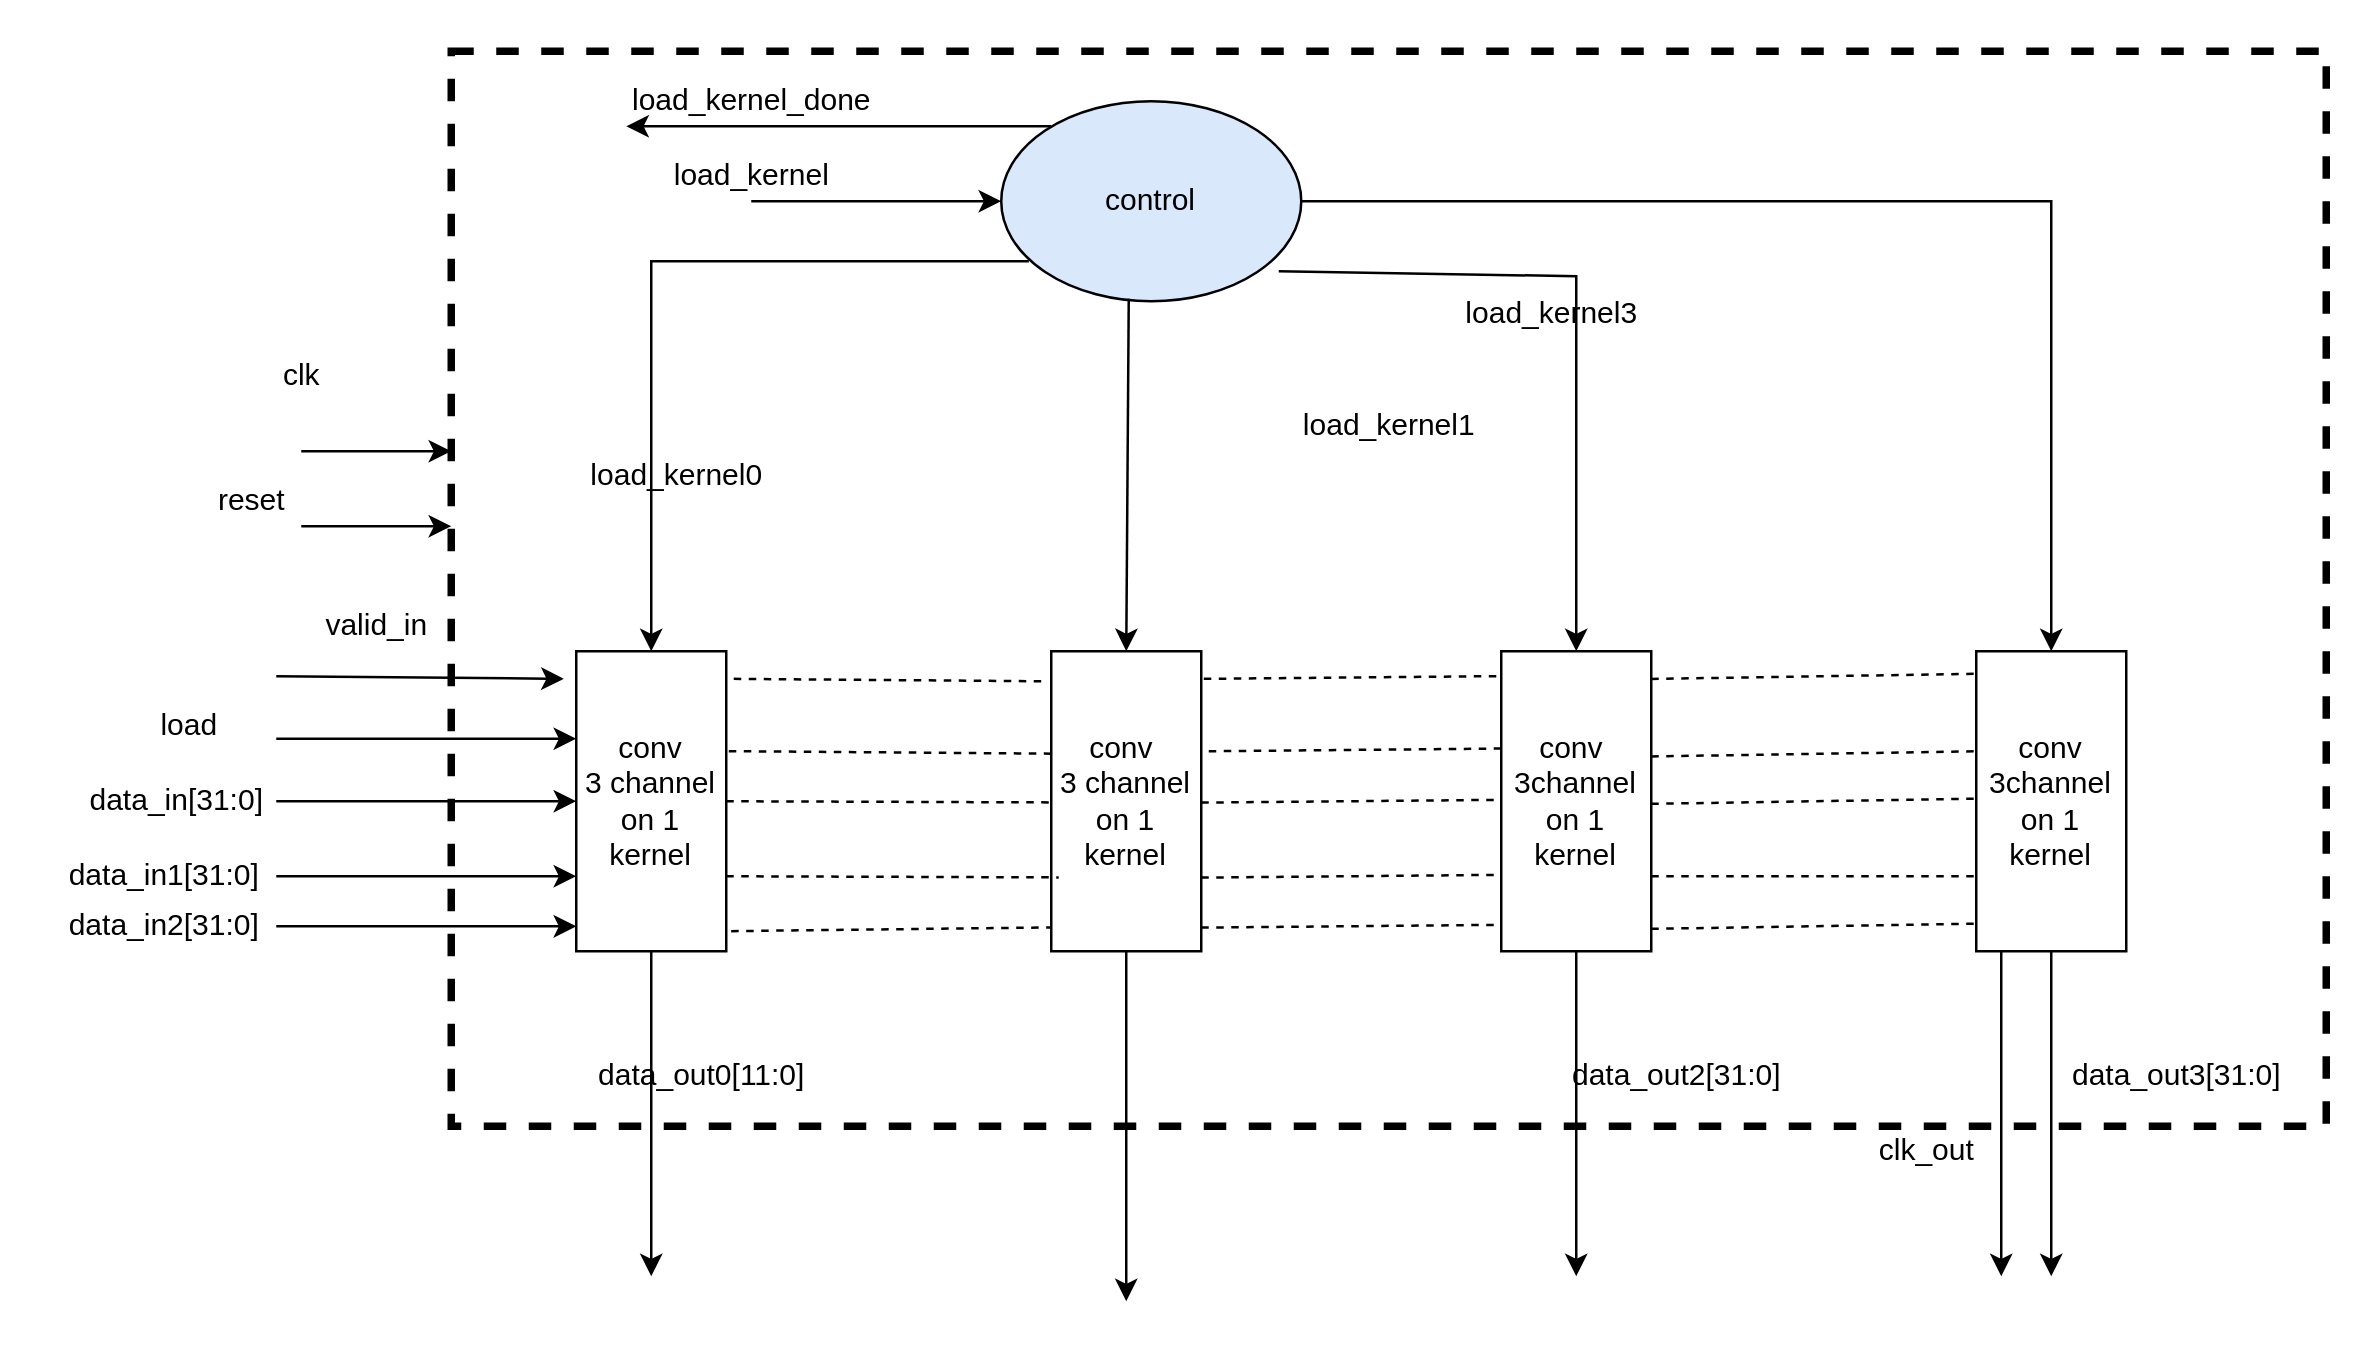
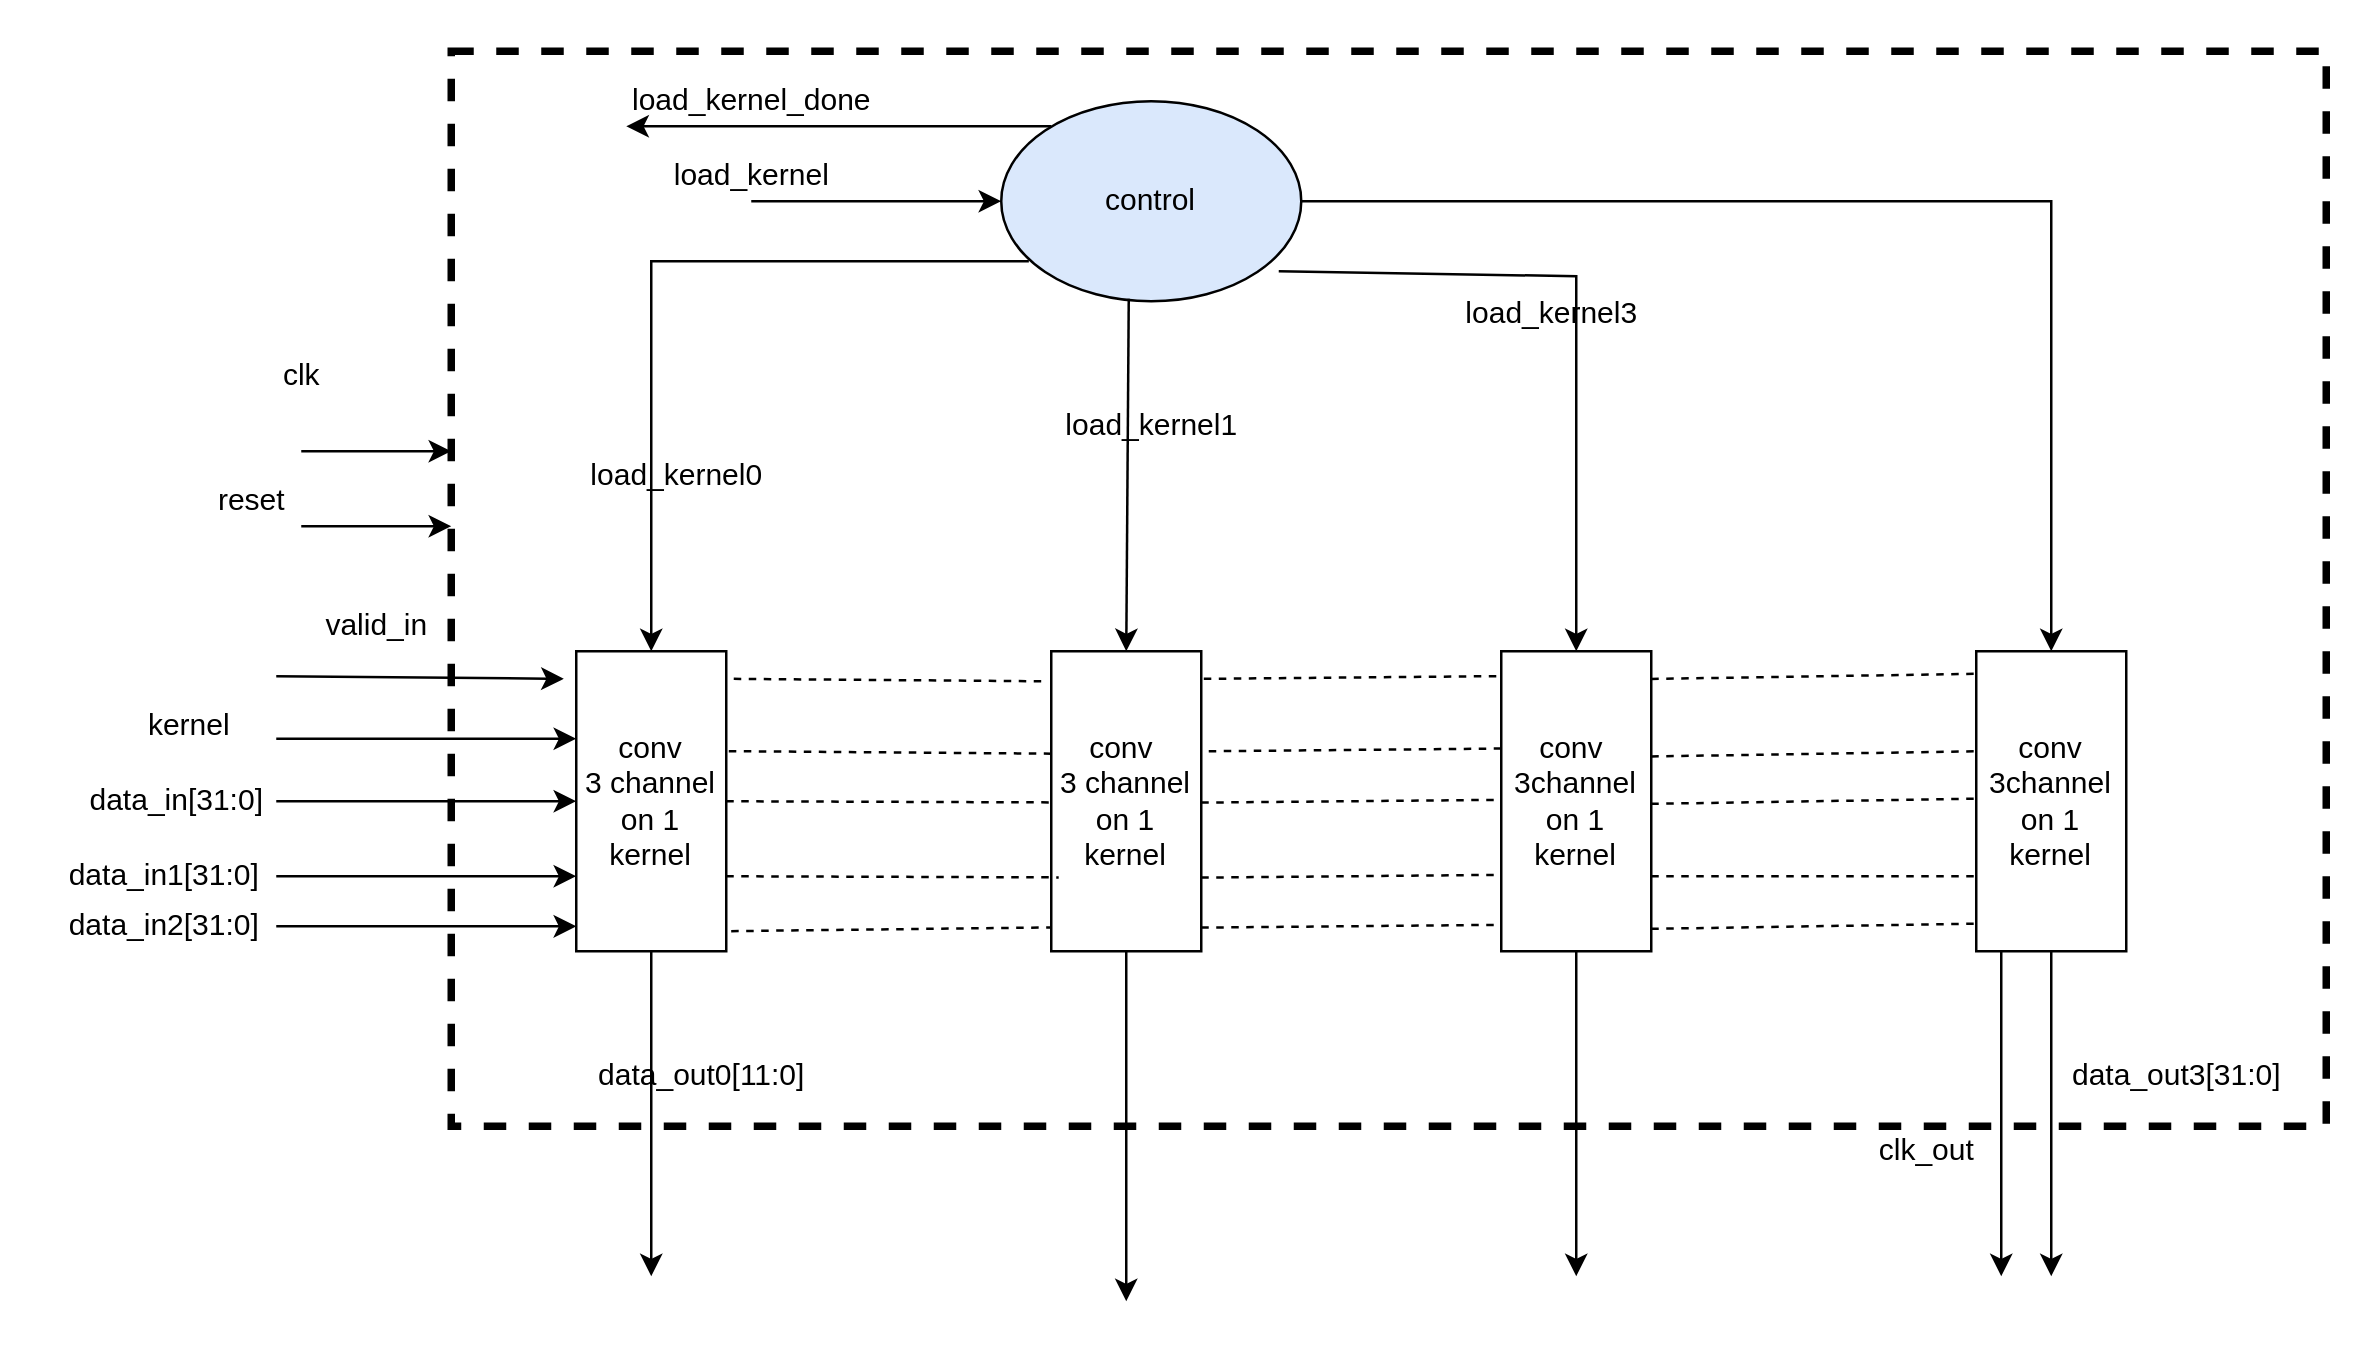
(1389, 426) -> (1151, 426)
(190, 726) -> (190, 726)
(1676, 1076) -> none
